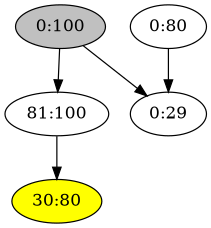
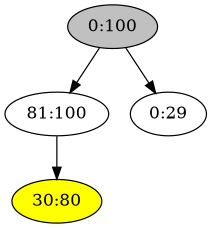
(168, 27) -> none
